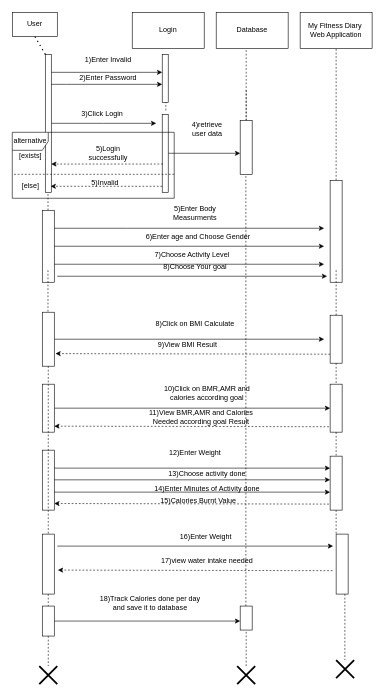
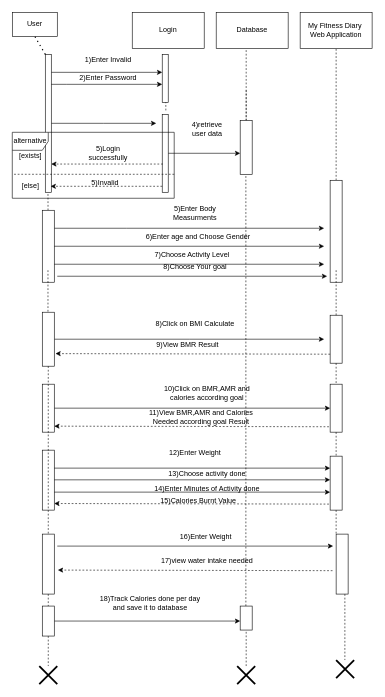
(102, 114) -> none
(188, 345) -> (188, 345)
